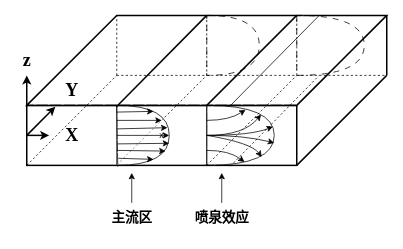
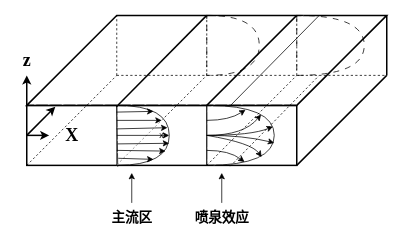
(72, 90) -> none
